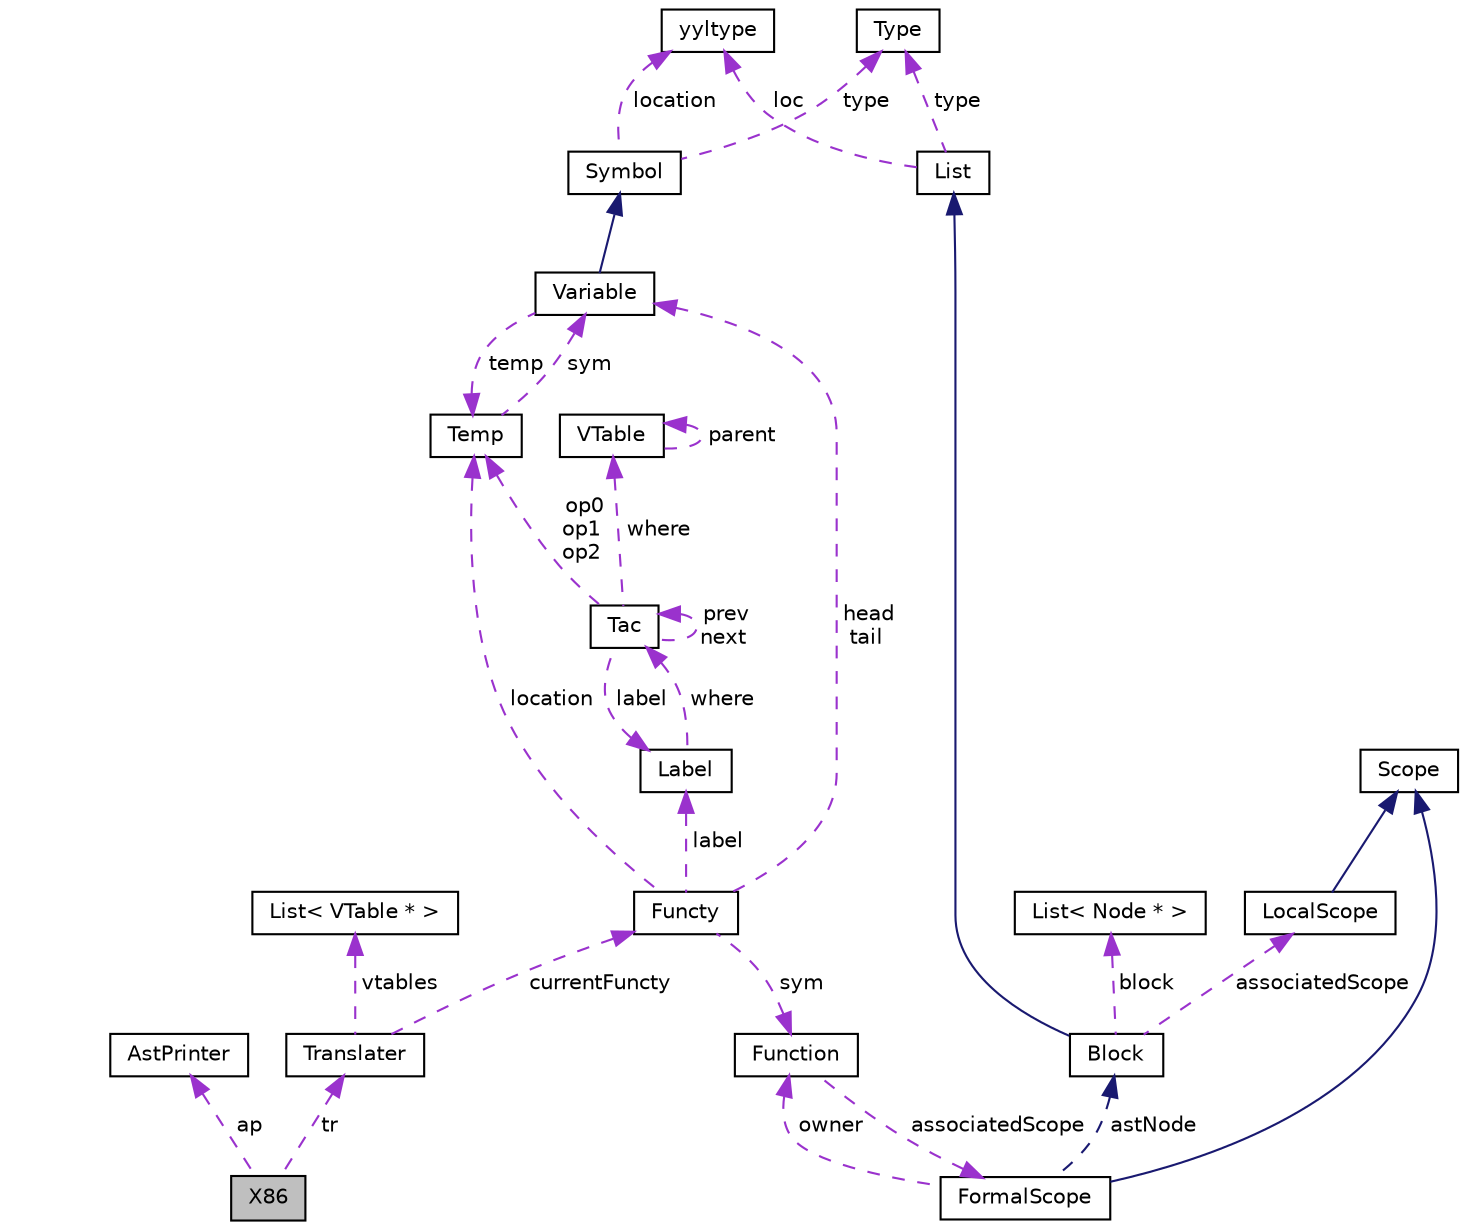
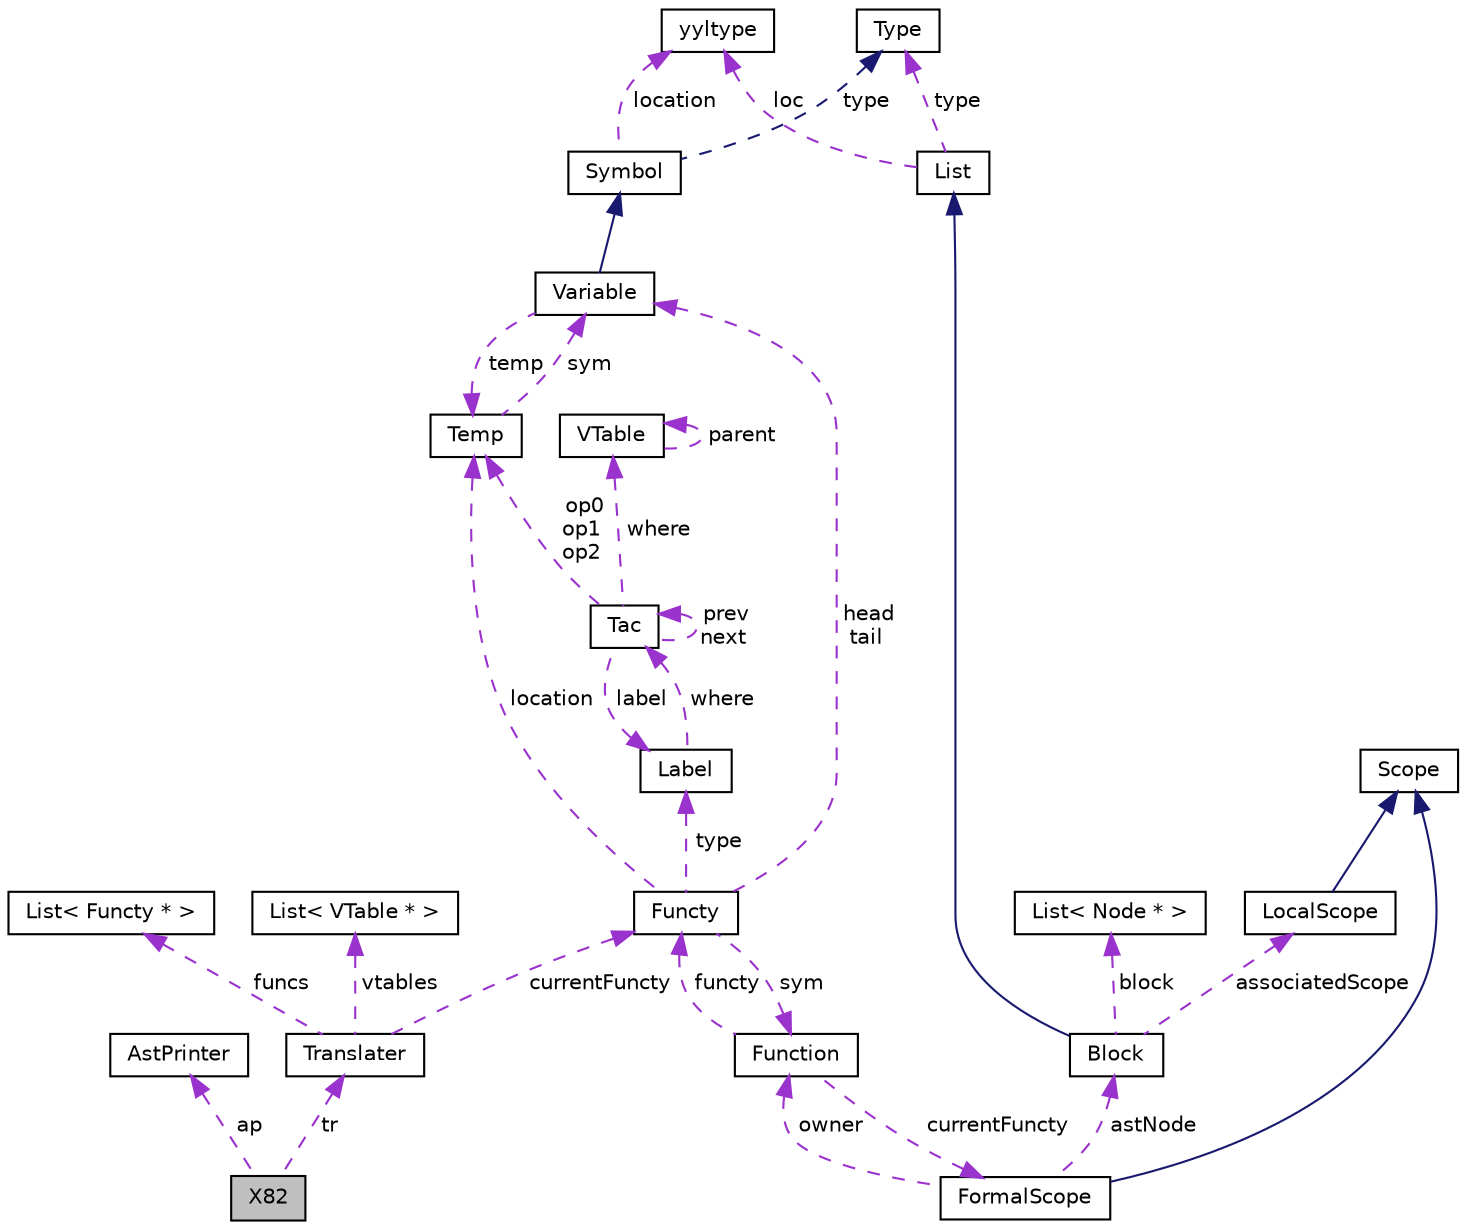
(766, 132) -> (766, 132)
(716, 842) -> (716, 842)
none -> (111, 913)
none -> (694, 1004)
(995, 1126) -> (995, 1126)
(1090, 1143) -> (1090, 1143)
(268, 1198) -> (268, 1198)
